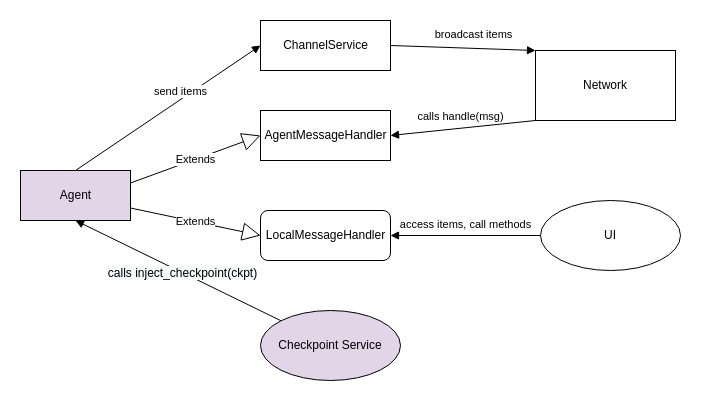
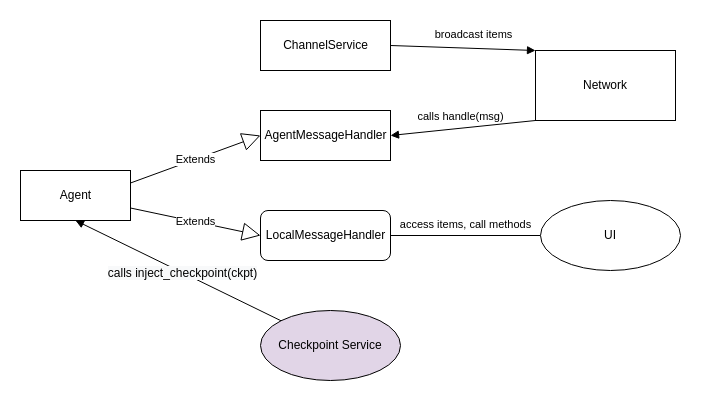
(164, 111) -> none
(76, 196) -> (76, 196)
(400, 236) -> (397, 236)
